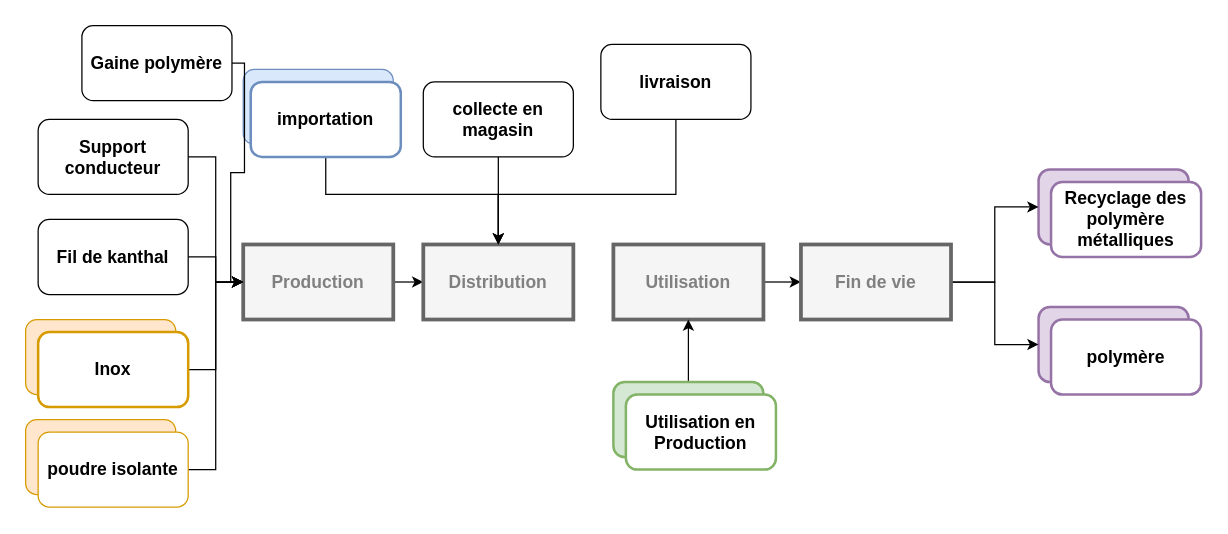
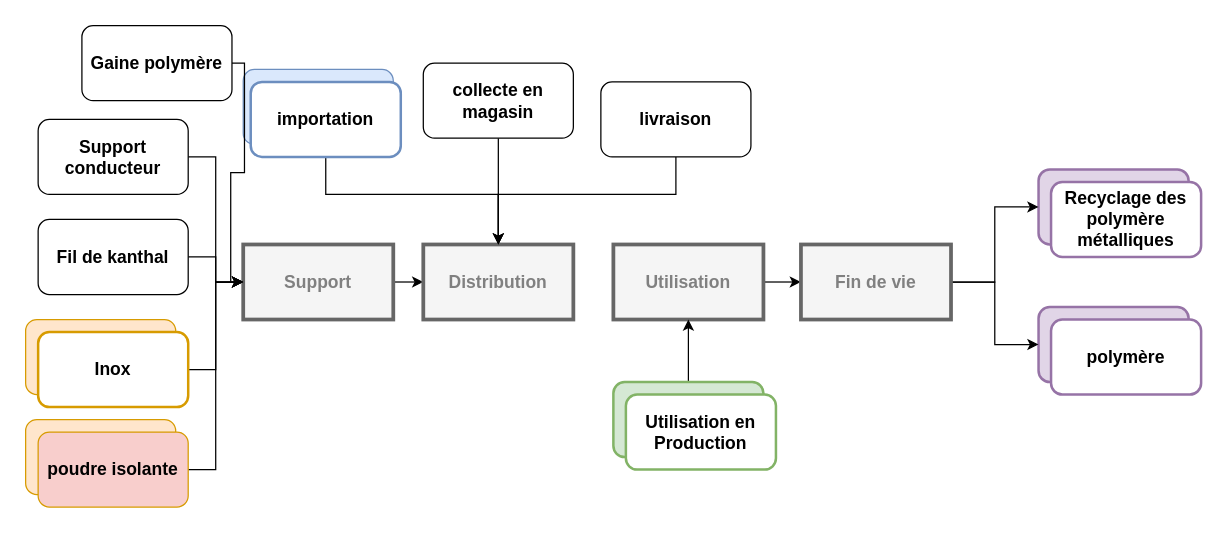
(676, 82) -> (676, 119)
(498, 119) -> (498, 101)
(318, 282) -> (318, 282)
(113, 469) -> (113, 469)
